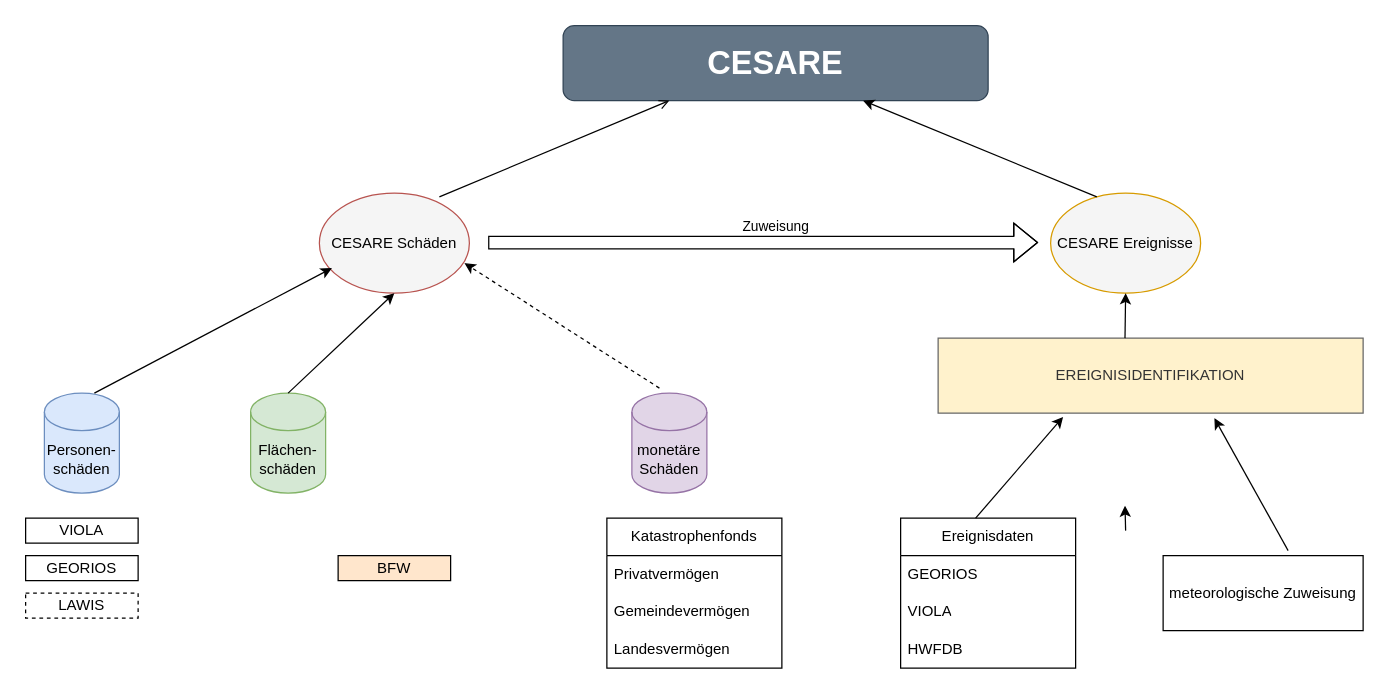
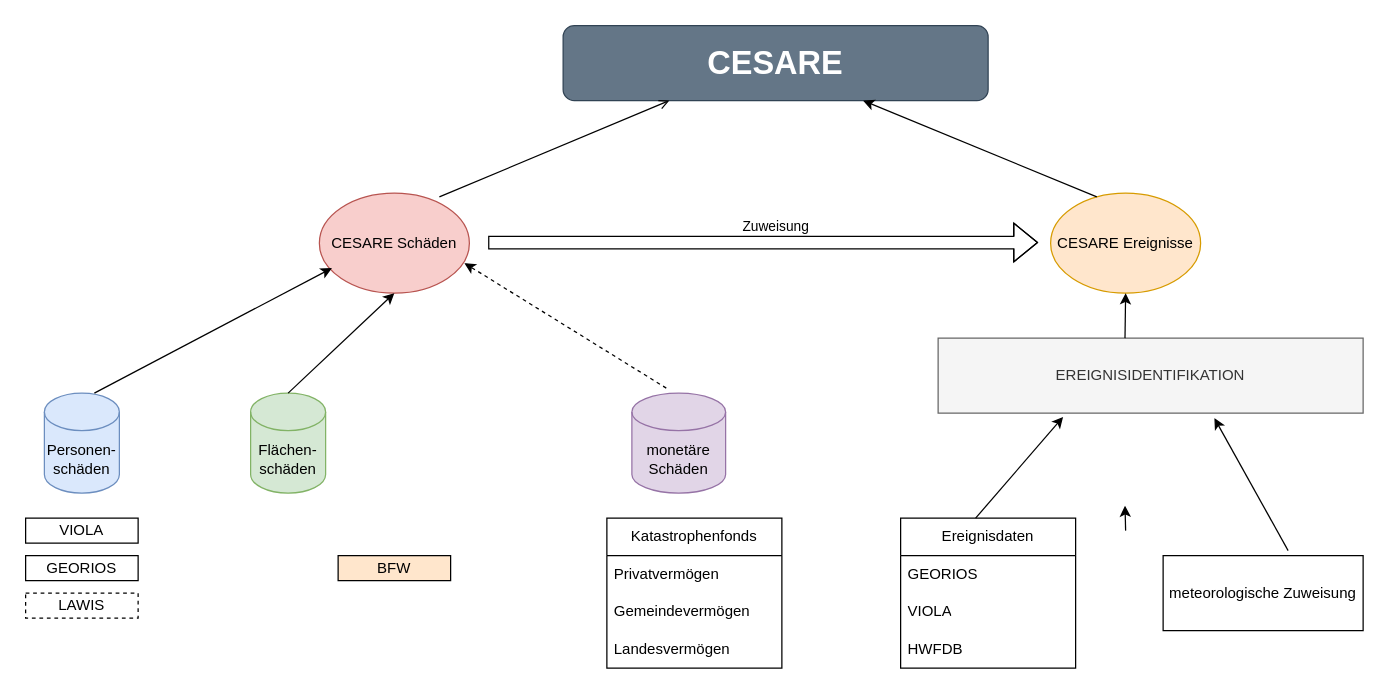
(394, 243) -> (394, 243)
(1126, 243) -> (1126, 243)
(1151, 376) -> (1151, 376)
(669, 443) -> (679, 443)
